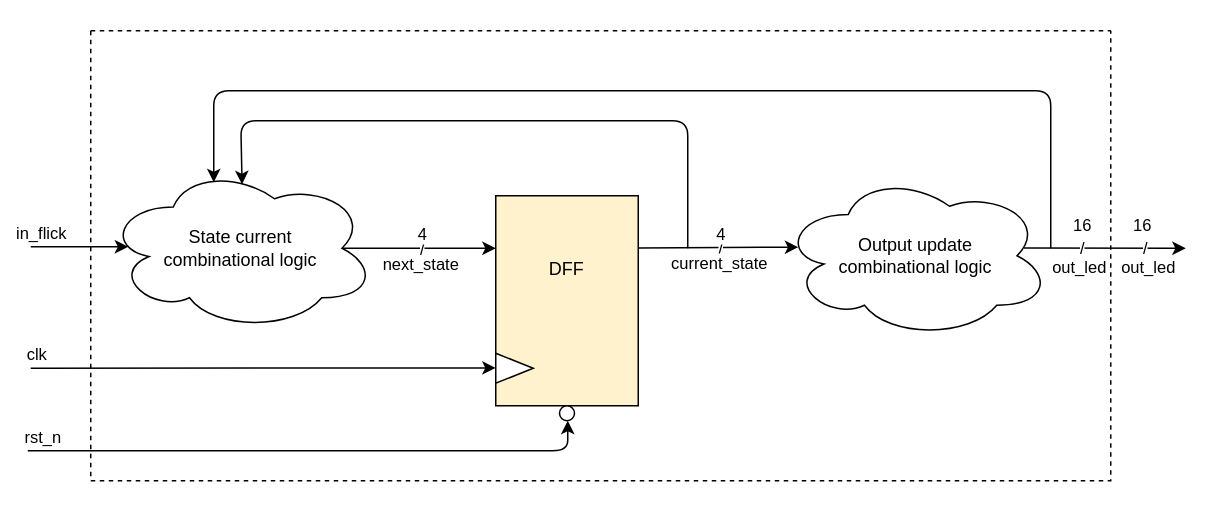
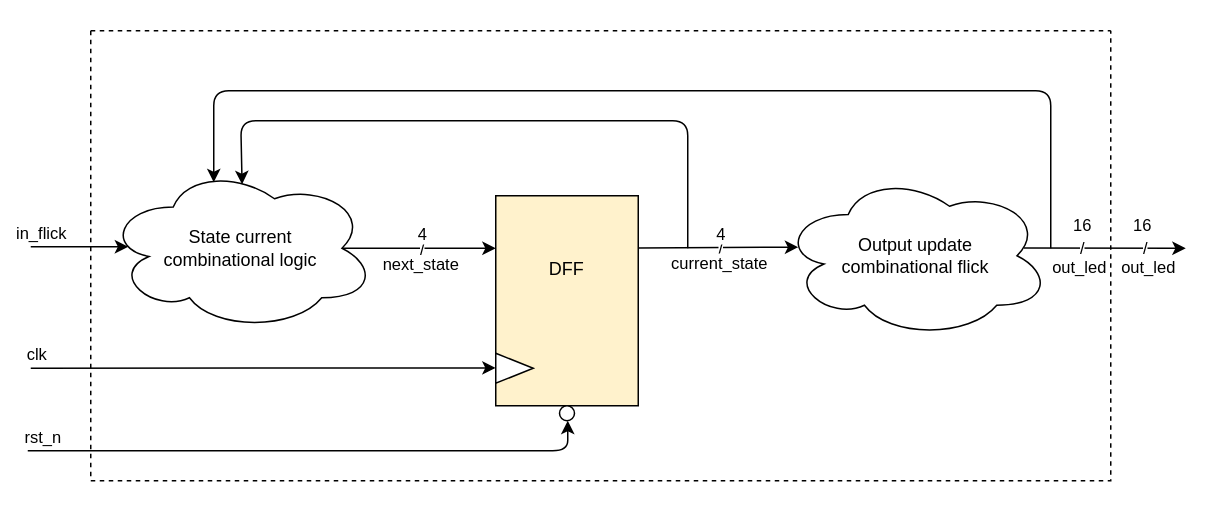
(916, 256) -> (916, 256)
